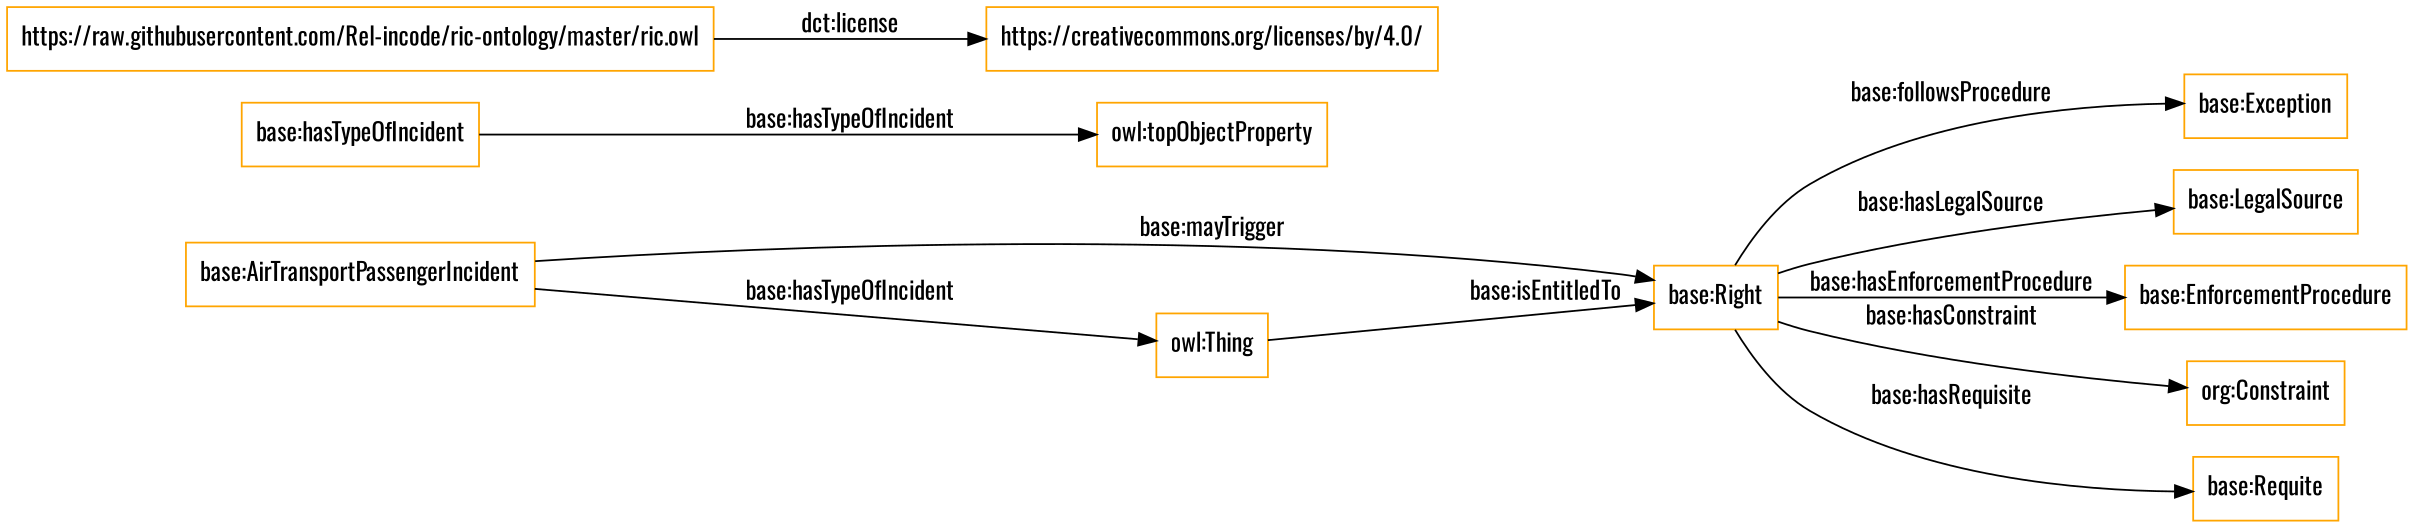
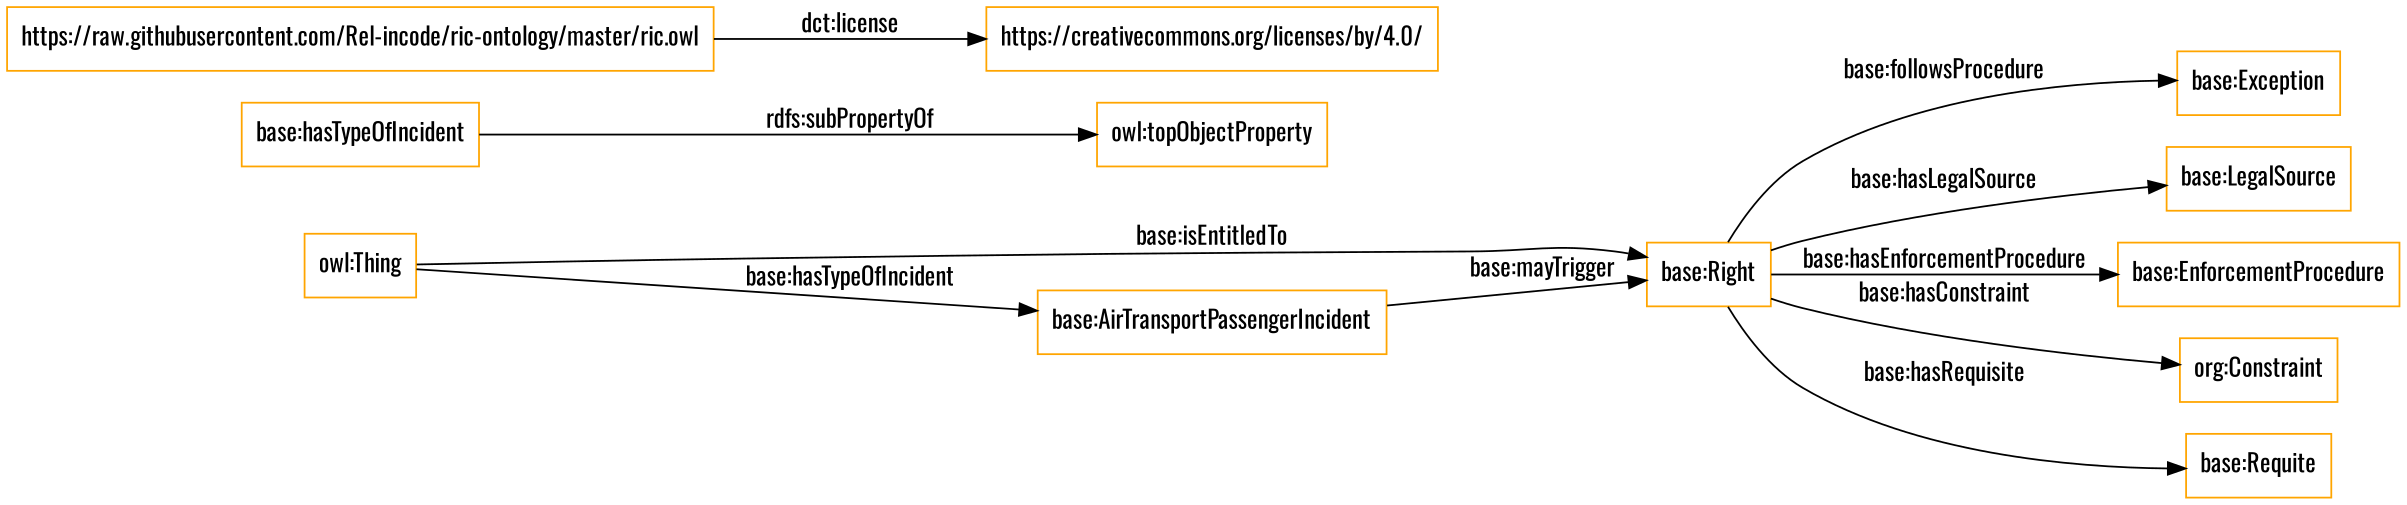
(850, 121) -> (850, 121)
(836, 314) -> (718, 289)
